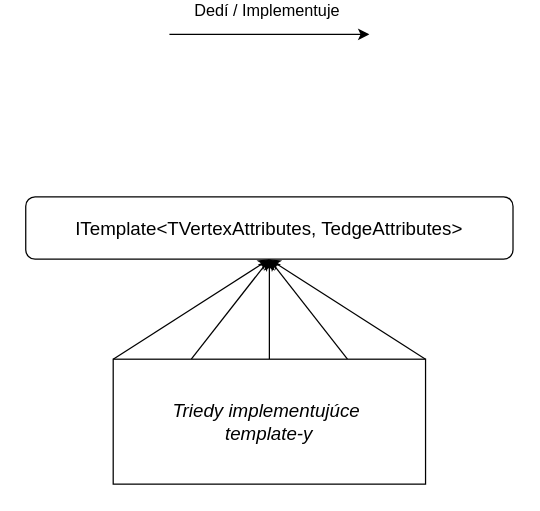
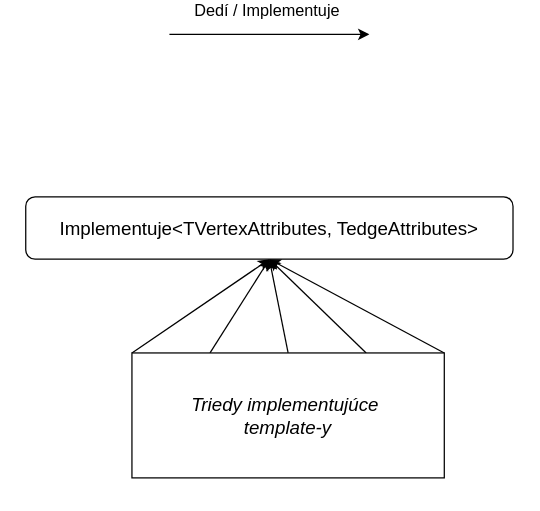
(269, 228) -> (269, 228)
(269, 422) -> (288, 416)
